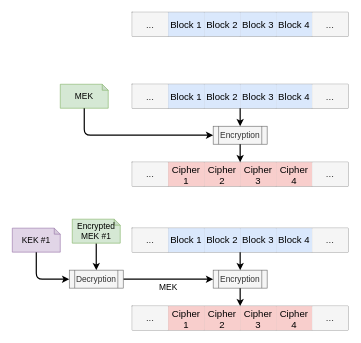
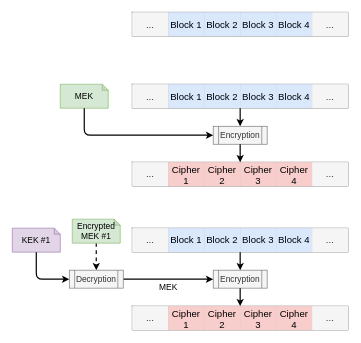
(96, 255) -> (96, 255)
